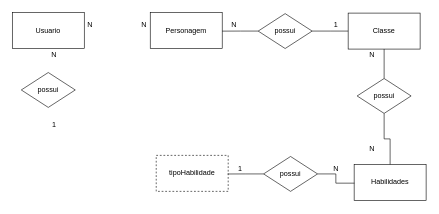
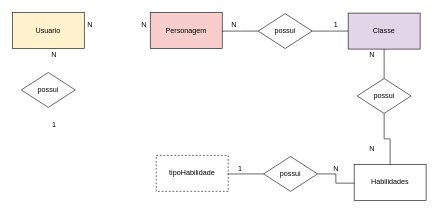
(48, 30) -> (48, 30)
(186, 30) -> (186, 30)
(384, 31) -> (384, 31)
